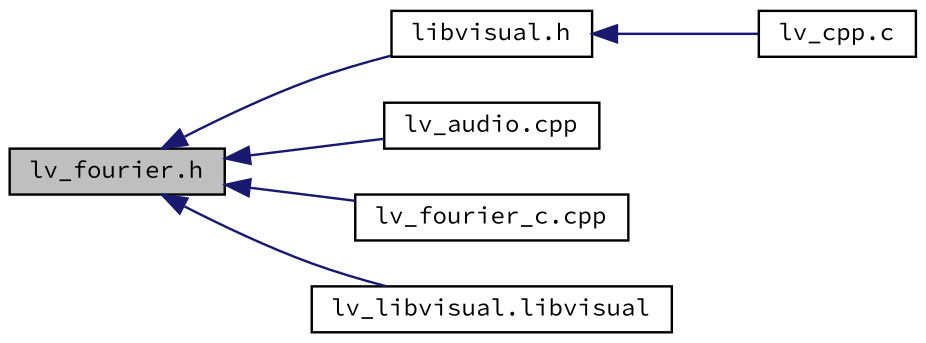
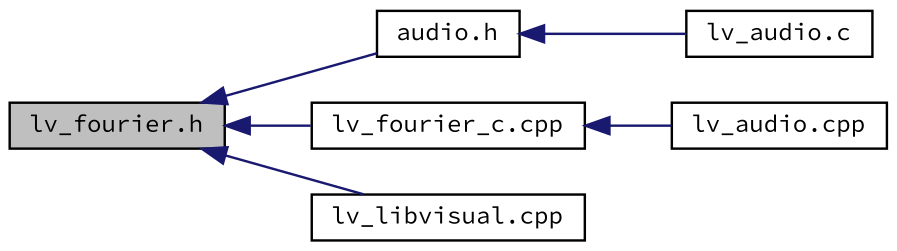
(492, 34) -> (448, 34)
(837, 34) -> (779, 34)
(317, 147) -> (641, 126)
(492, 309) -> (448, 218)
